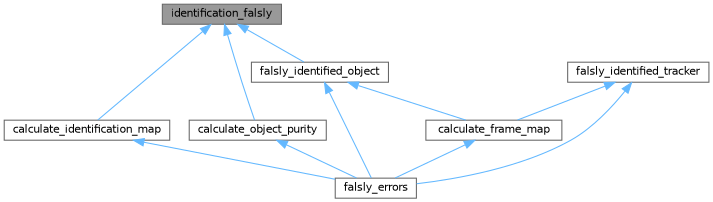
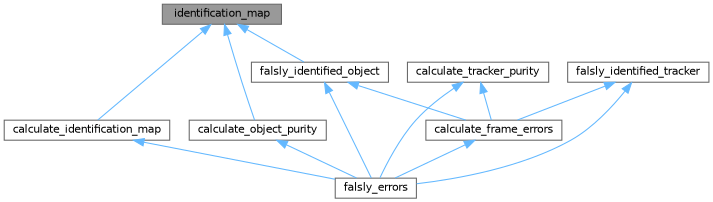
(222, 14) -> (222, 14)
none -> (478, 72)
(494, 130) -> (494, 130)
